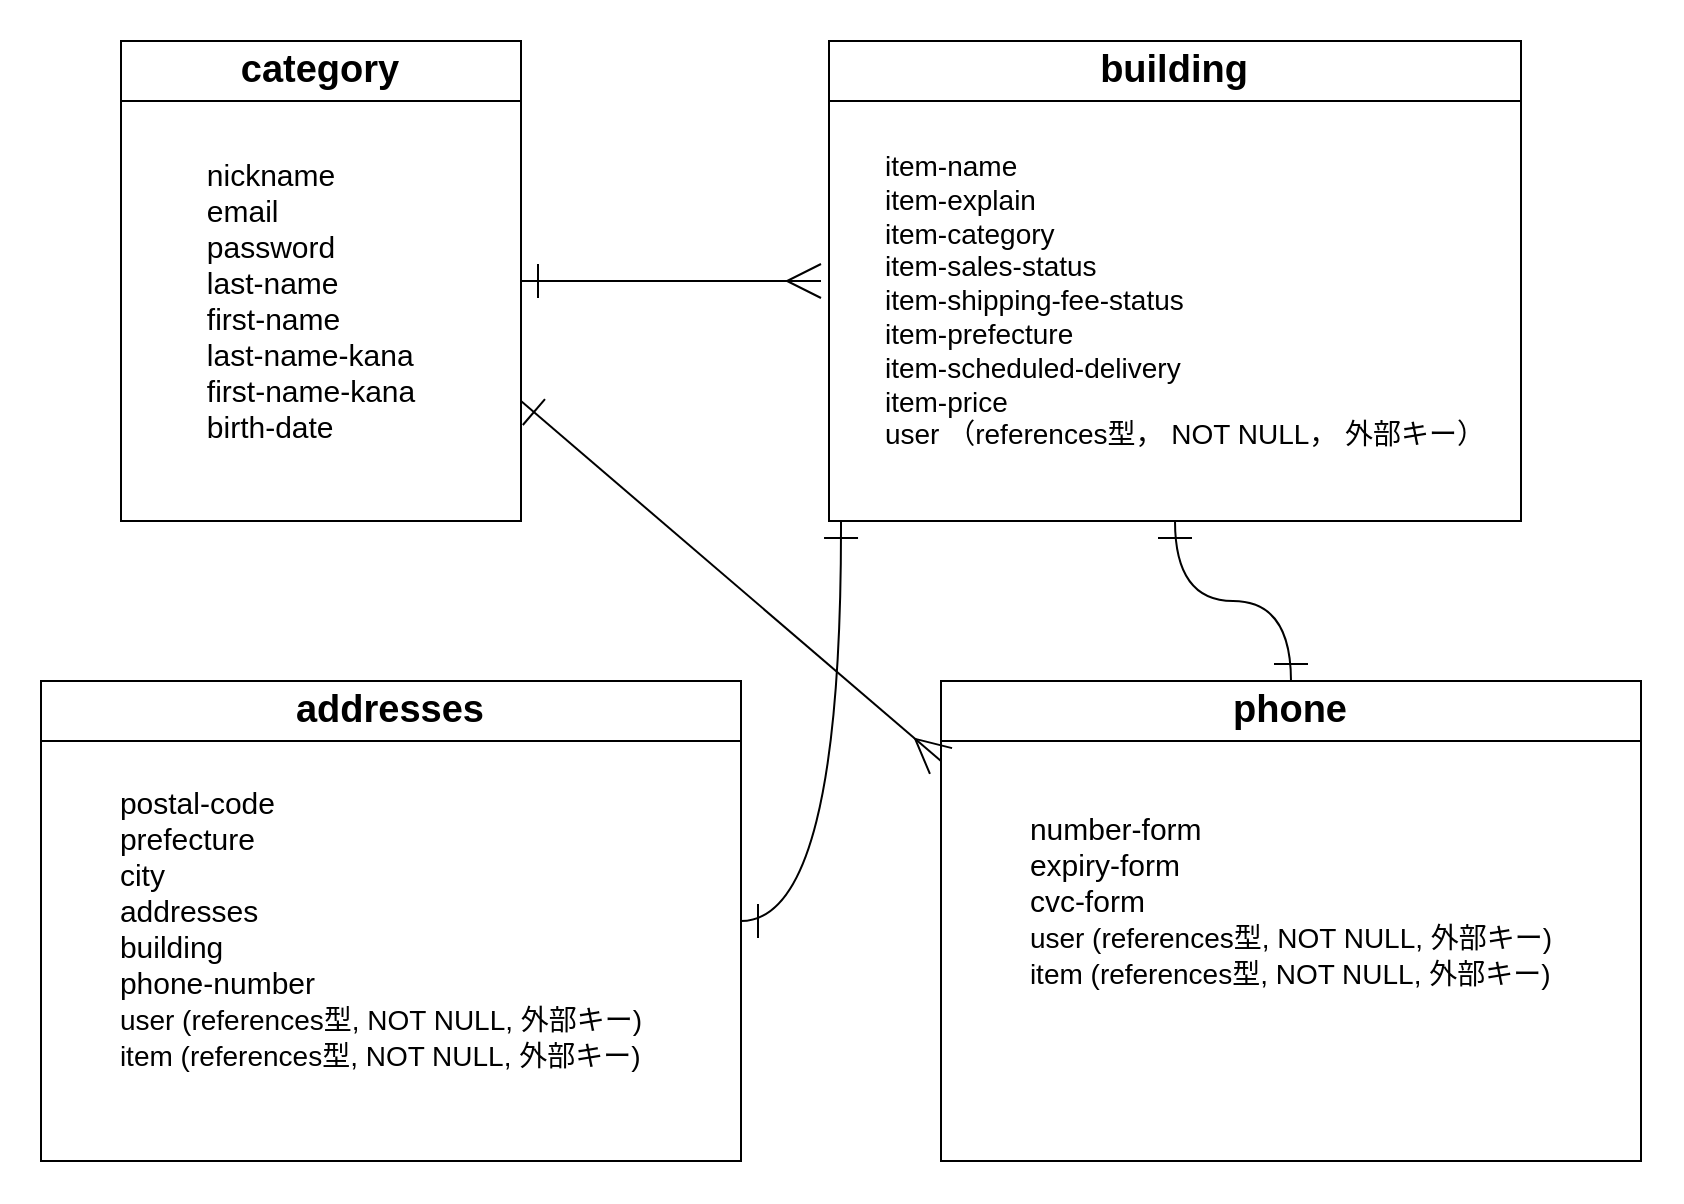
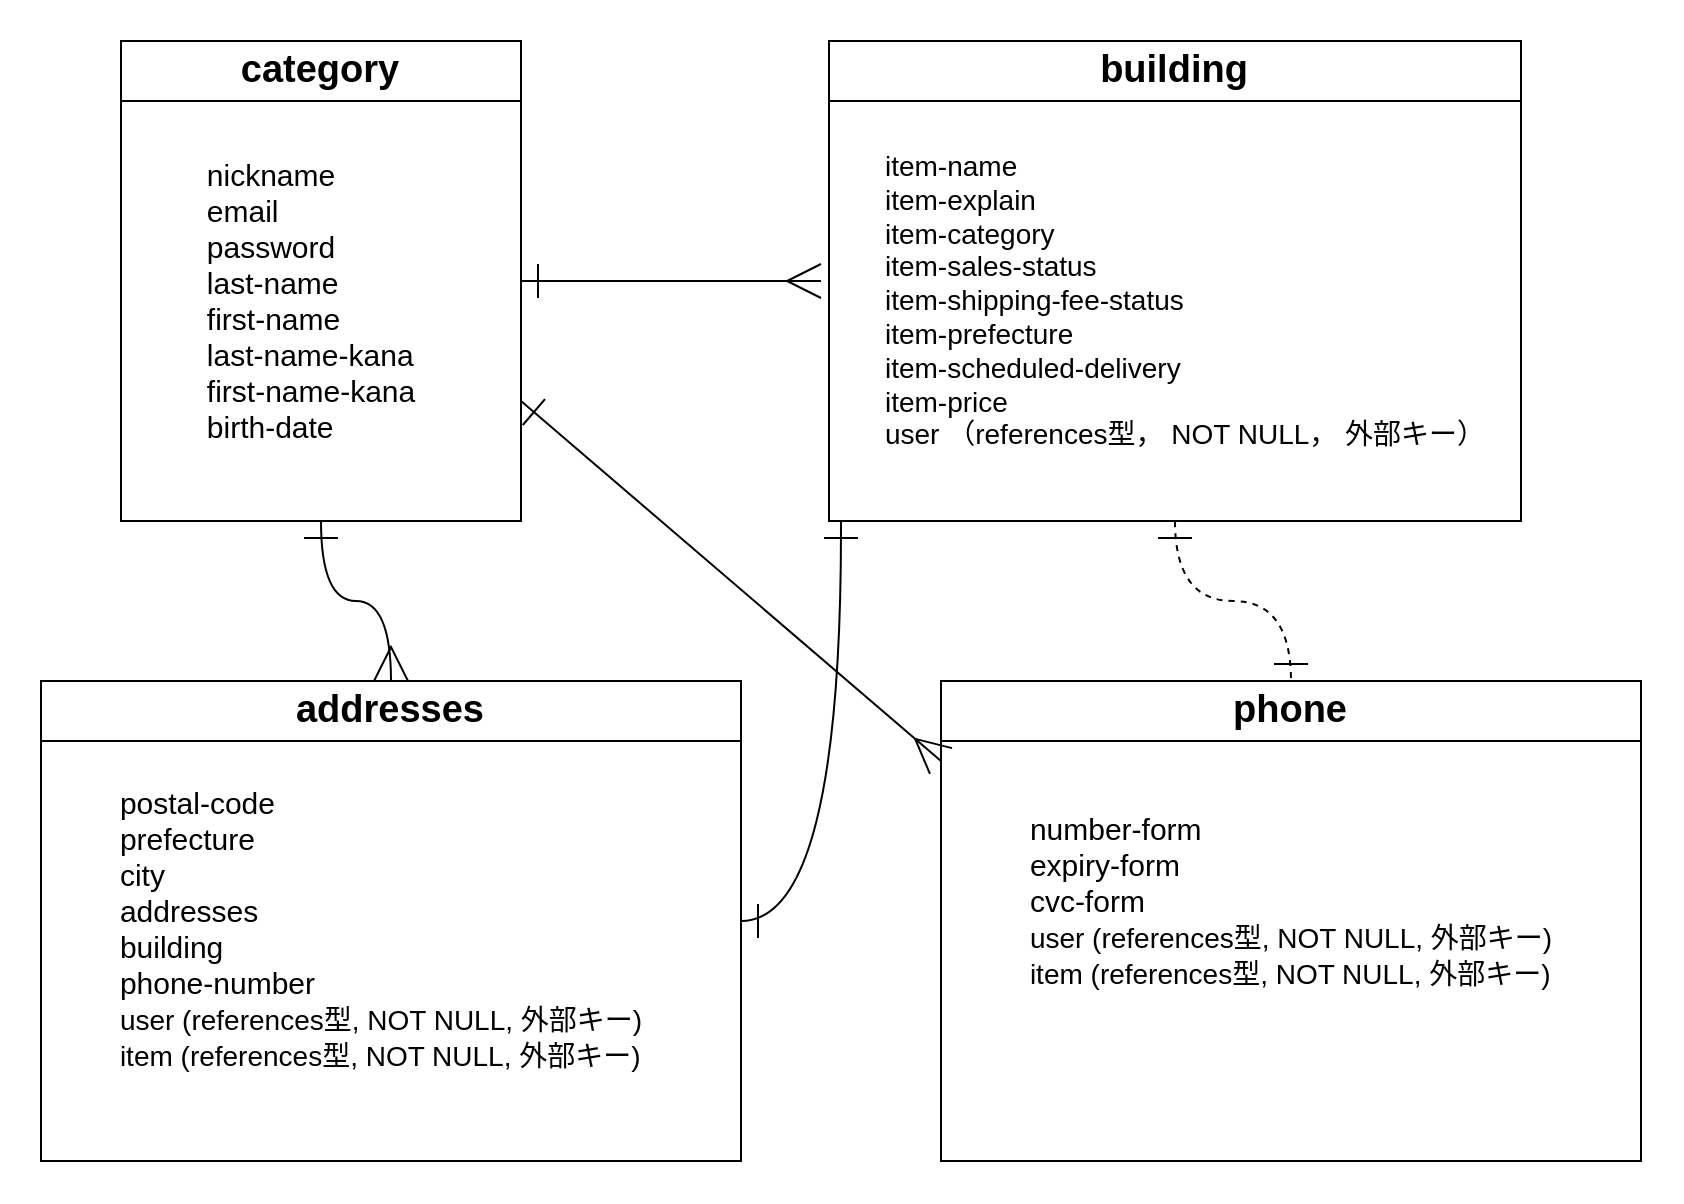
none -> (358, 601)
(1235, 601) -> (1235, 601)
